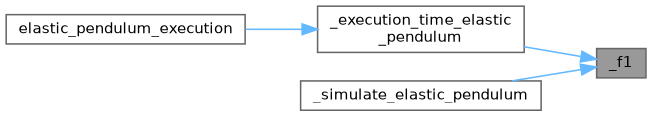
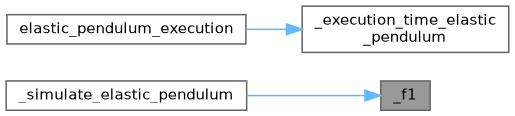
(552, 52) -> none
